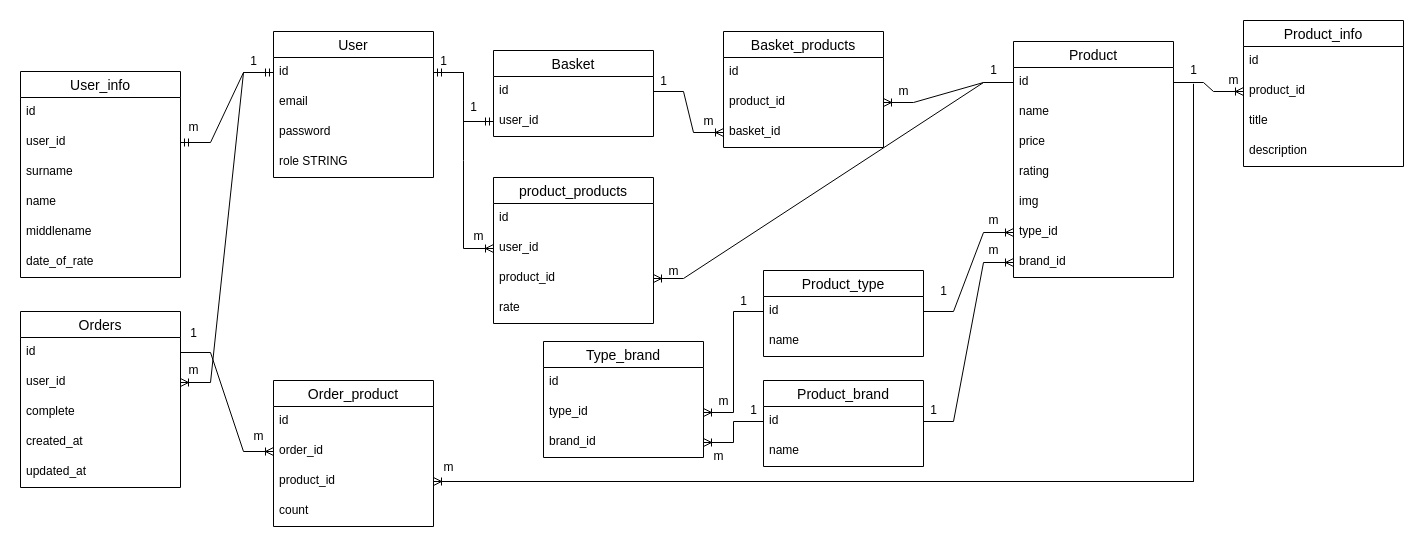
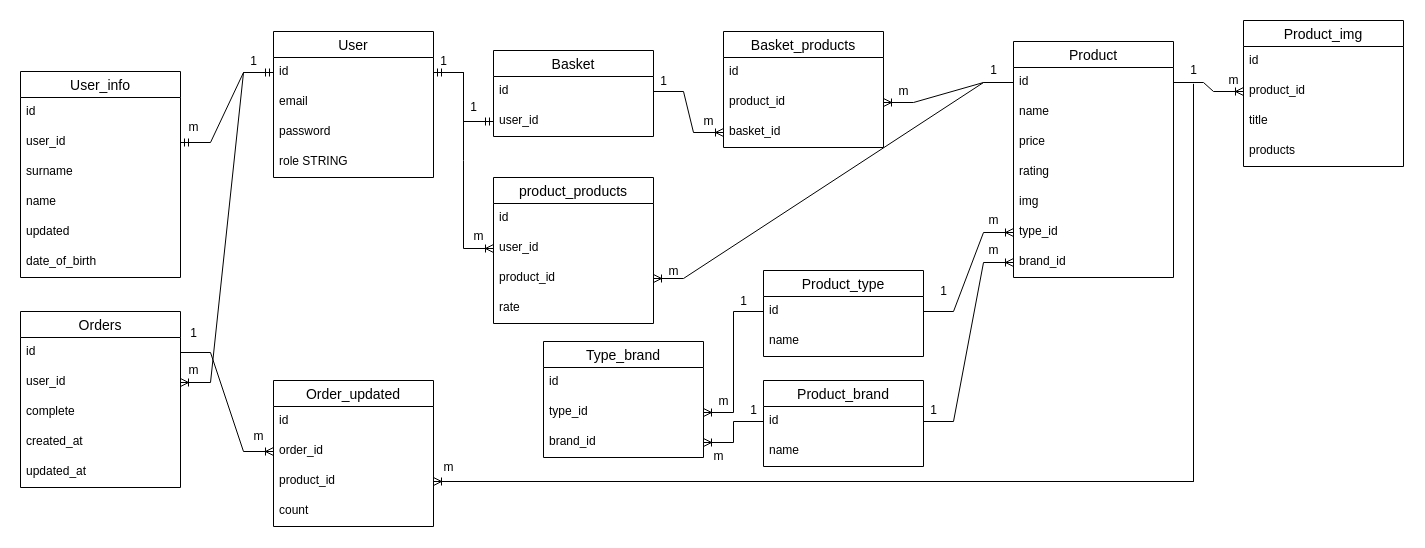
(1323, 34) -> (1323, 34)
(1283, 150) -> (1276, 150)
(56, 231) -> (50, 231)
(66, 261) -> (68, 261)
(353, 394) -> (353, 394)
